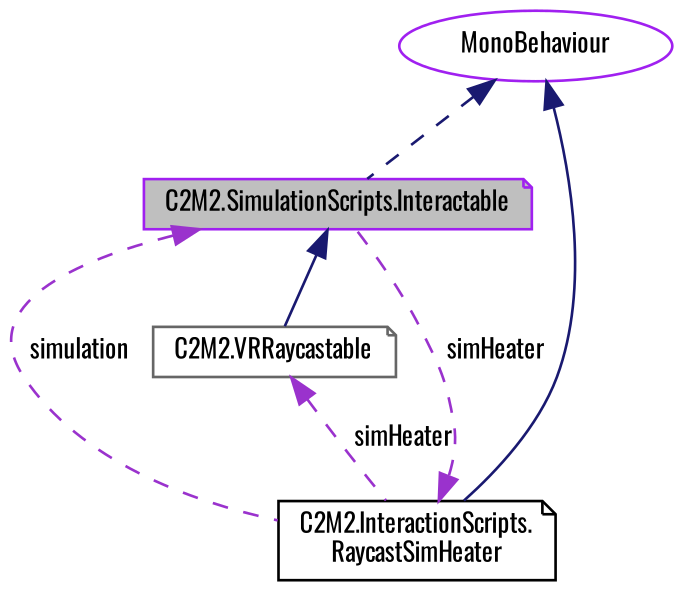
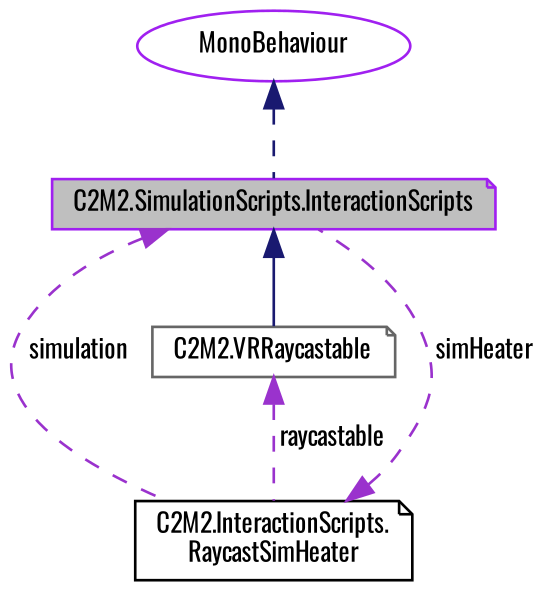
(338, 204) -> (274, 204)
(571, 320) -> none
(401, 439) -> (331, 439)
